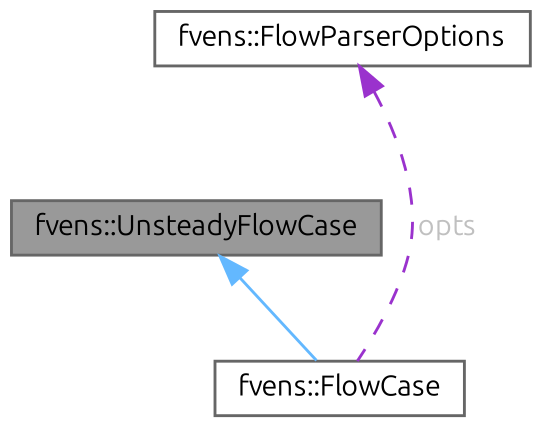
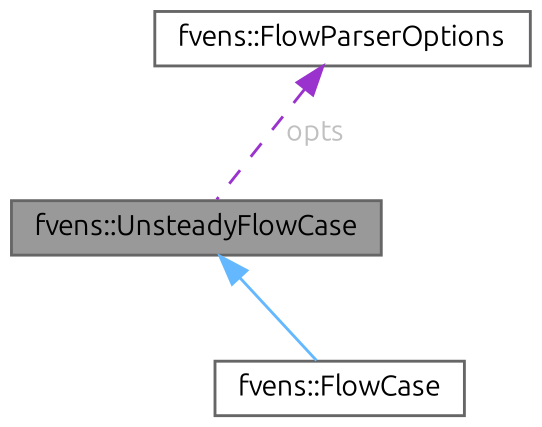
(412, 229) -> (261, 145)
